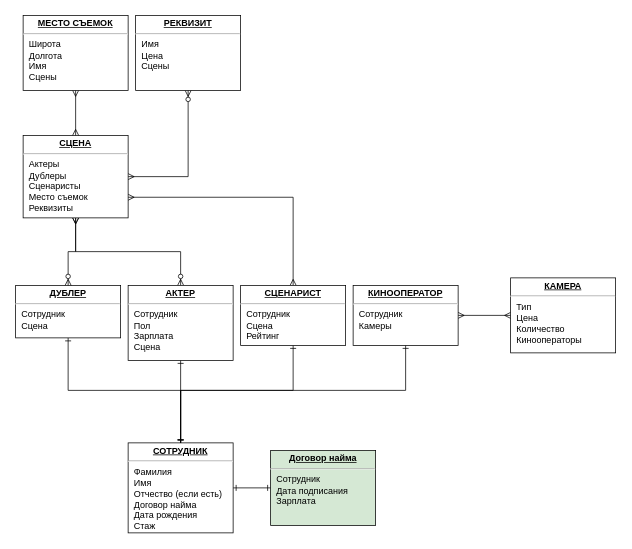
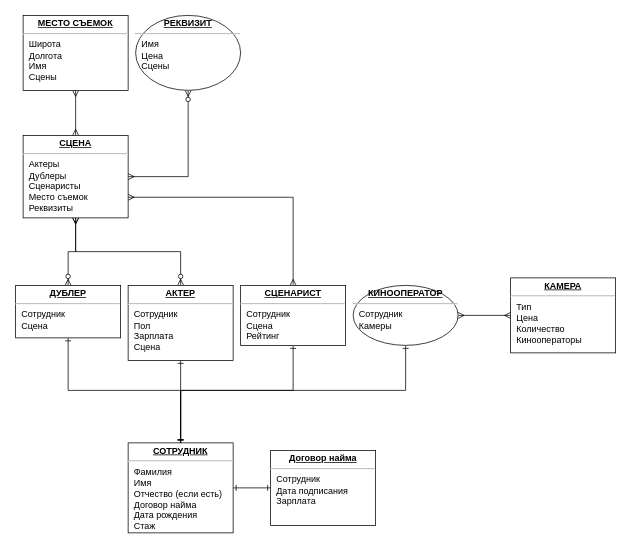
(188, 53) -> (188, 53)
(405, 315) -> (405, 315)
(323, 488) -> (323, 488)
